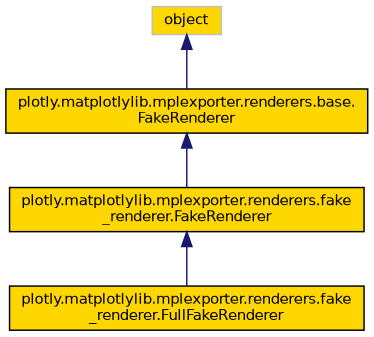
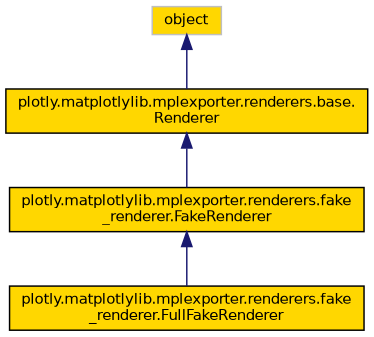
(187, 111) -> (187, 111)
